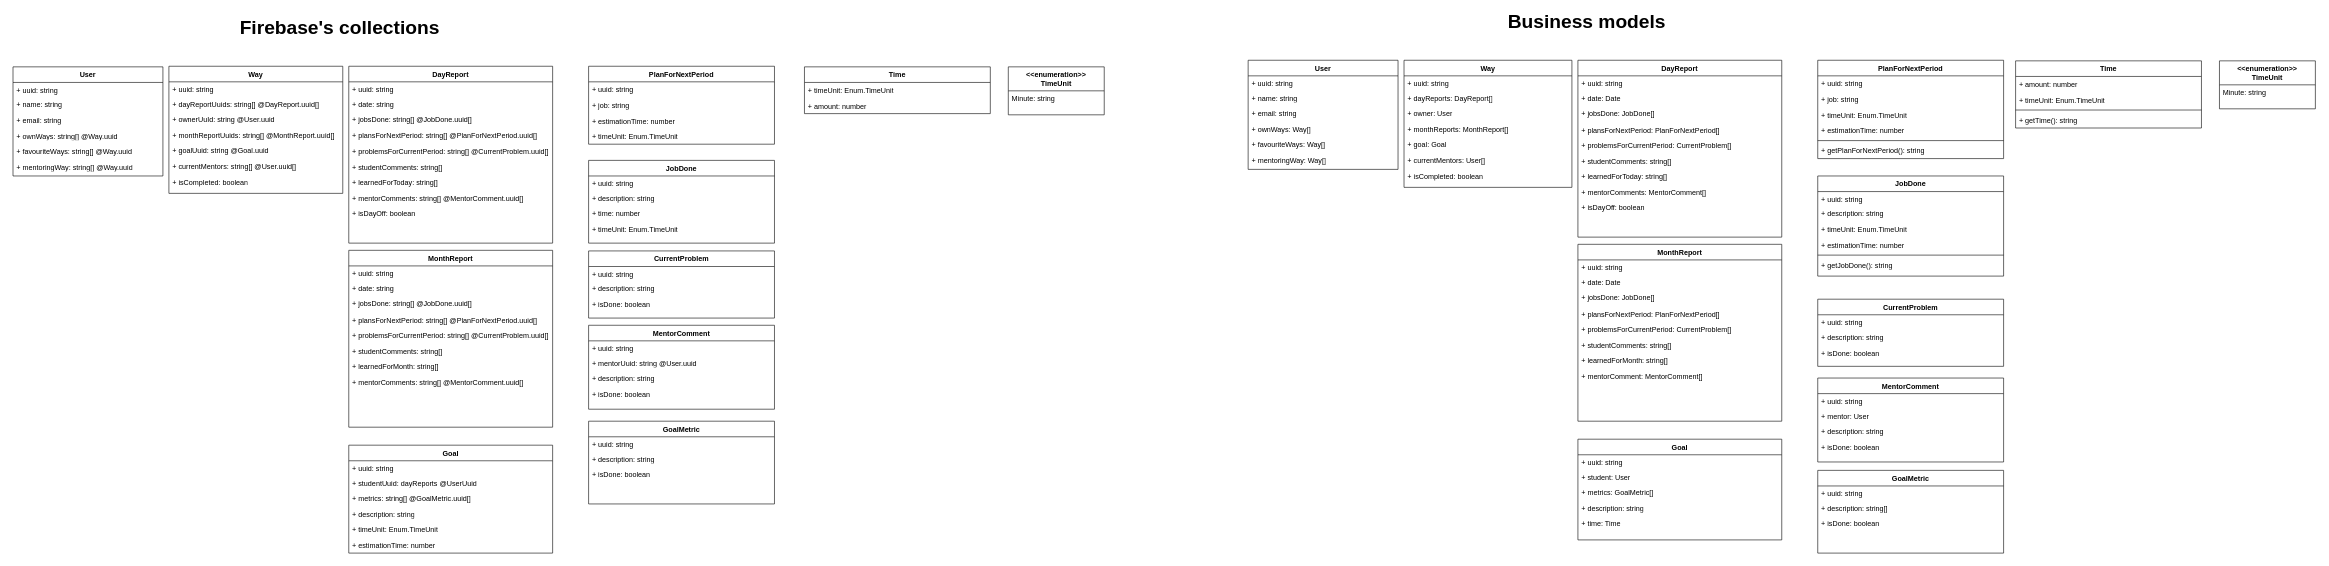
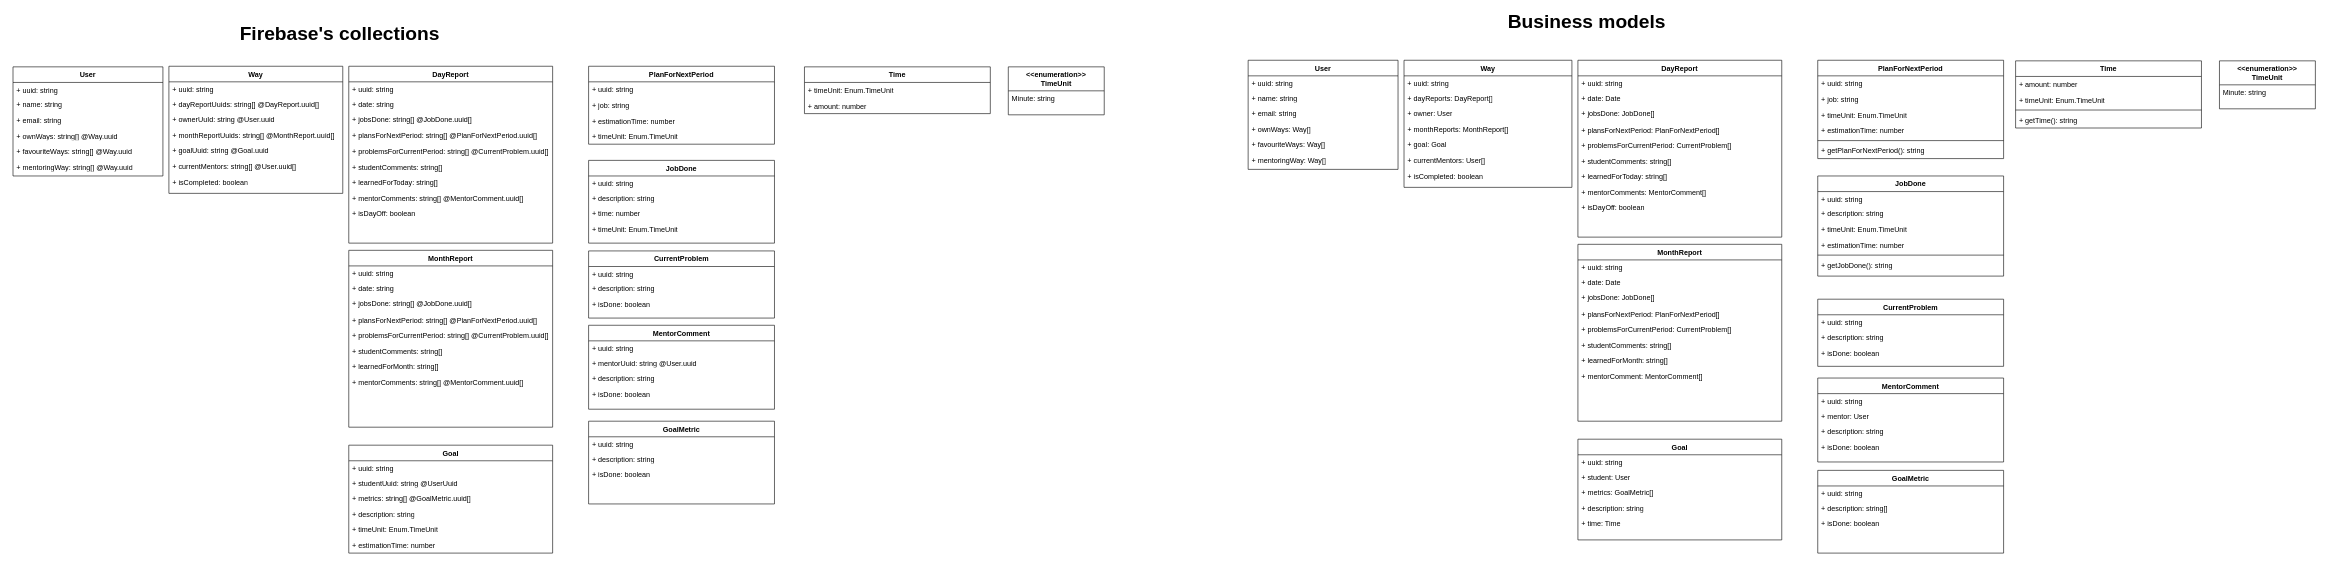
(339, 27) -> (339, 33)
(417, 484) -> (408, 484)
